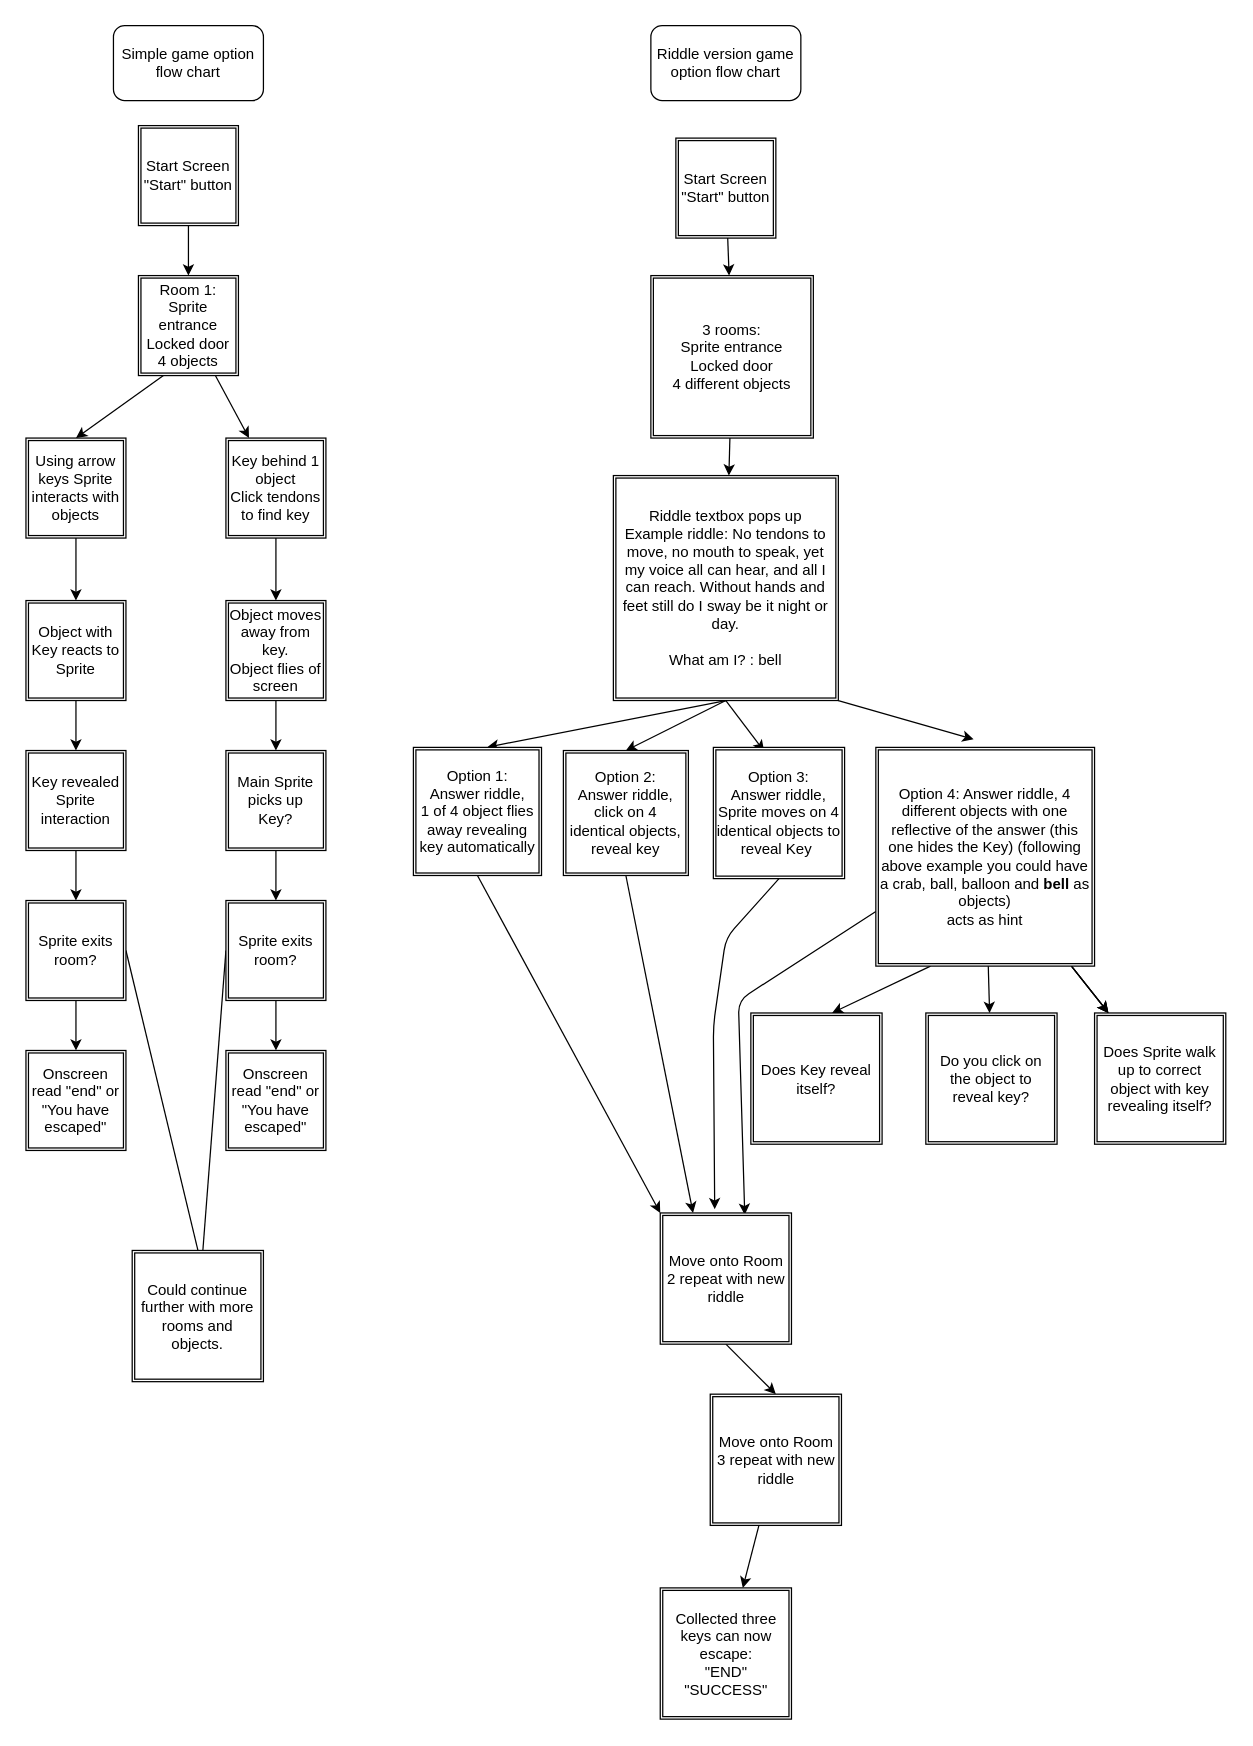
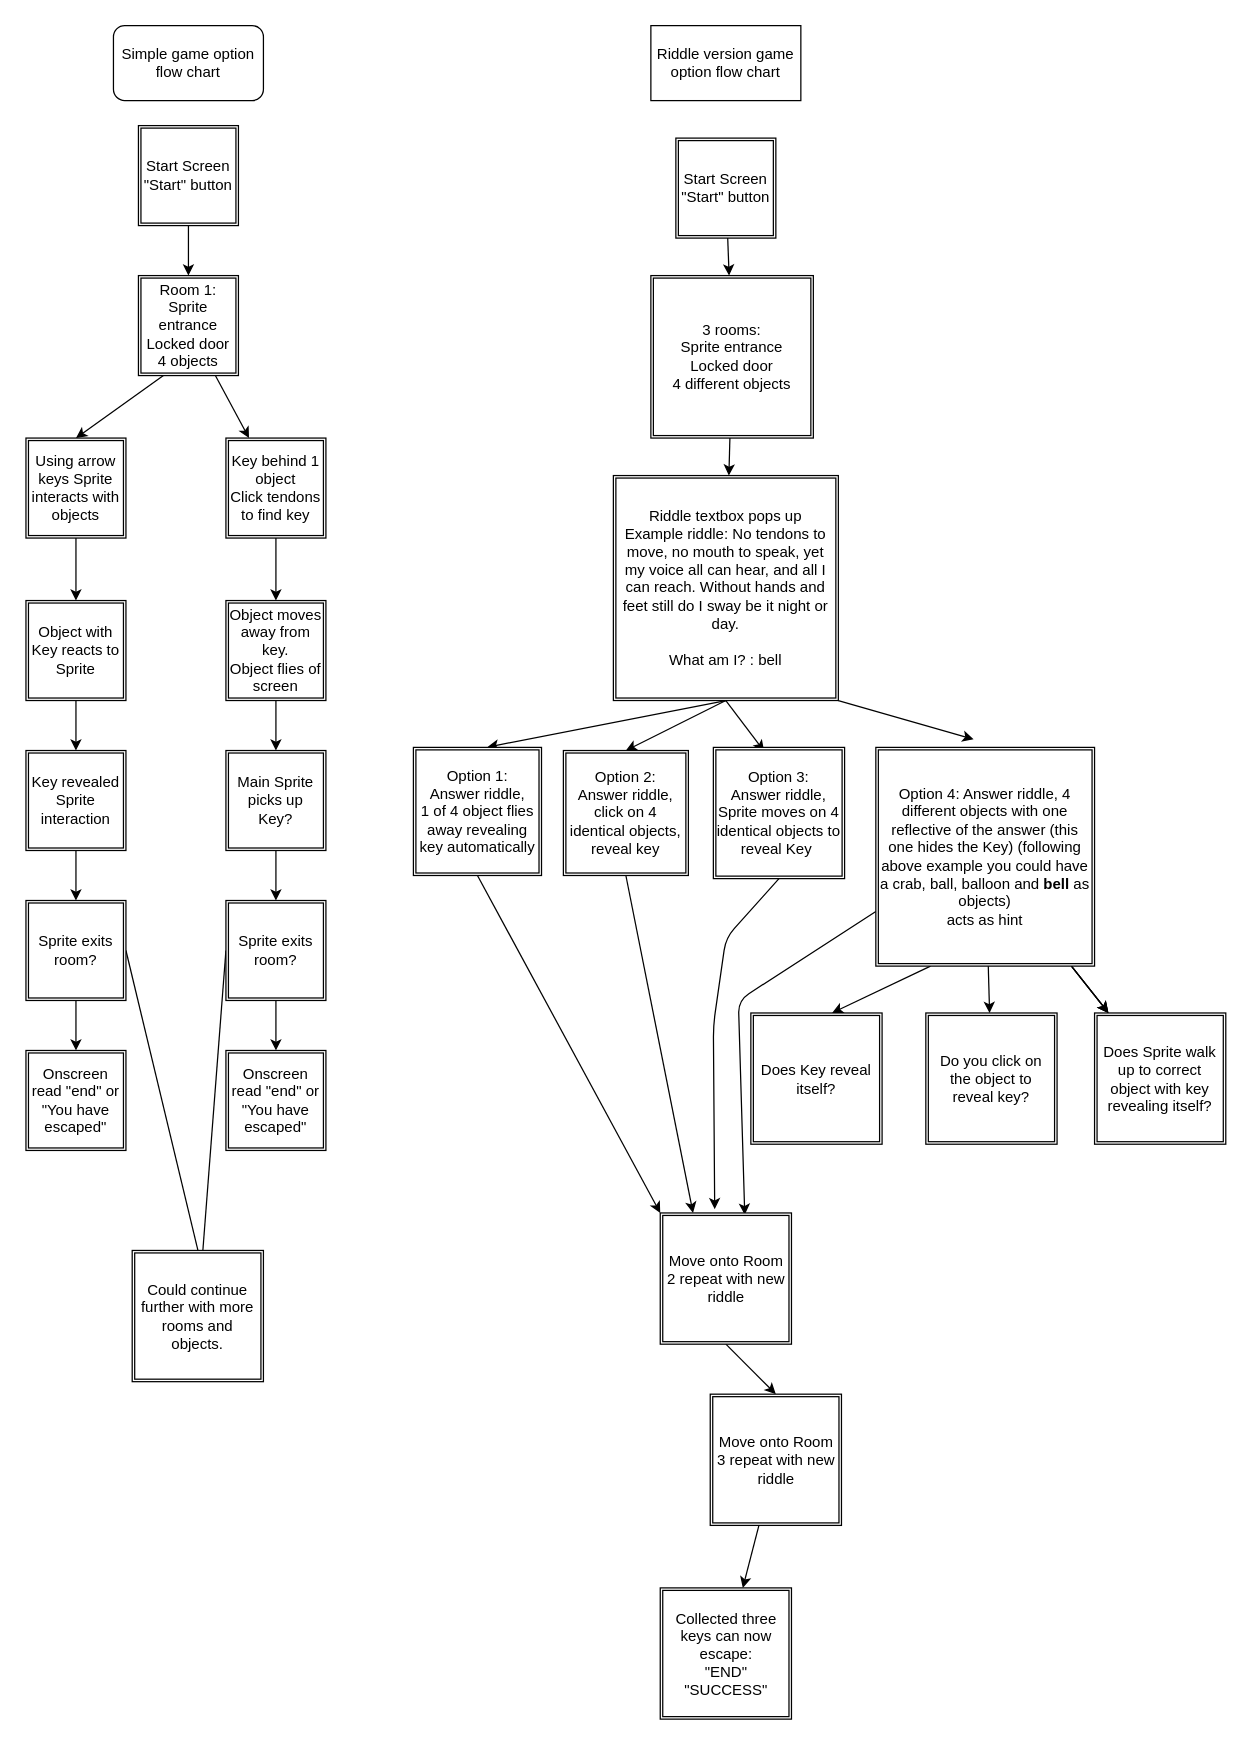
(726, 63) -> (726, 63)
